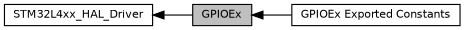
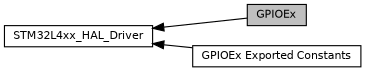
(277, 15) -> (178, 46)
